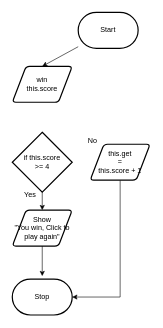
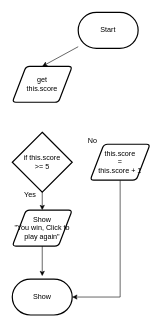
(42, 84) -> (42, 84)
(42, 162) -> (42, 162)
(120, 162) -> (120, 162)
(42, 297) -> (42, 297)
